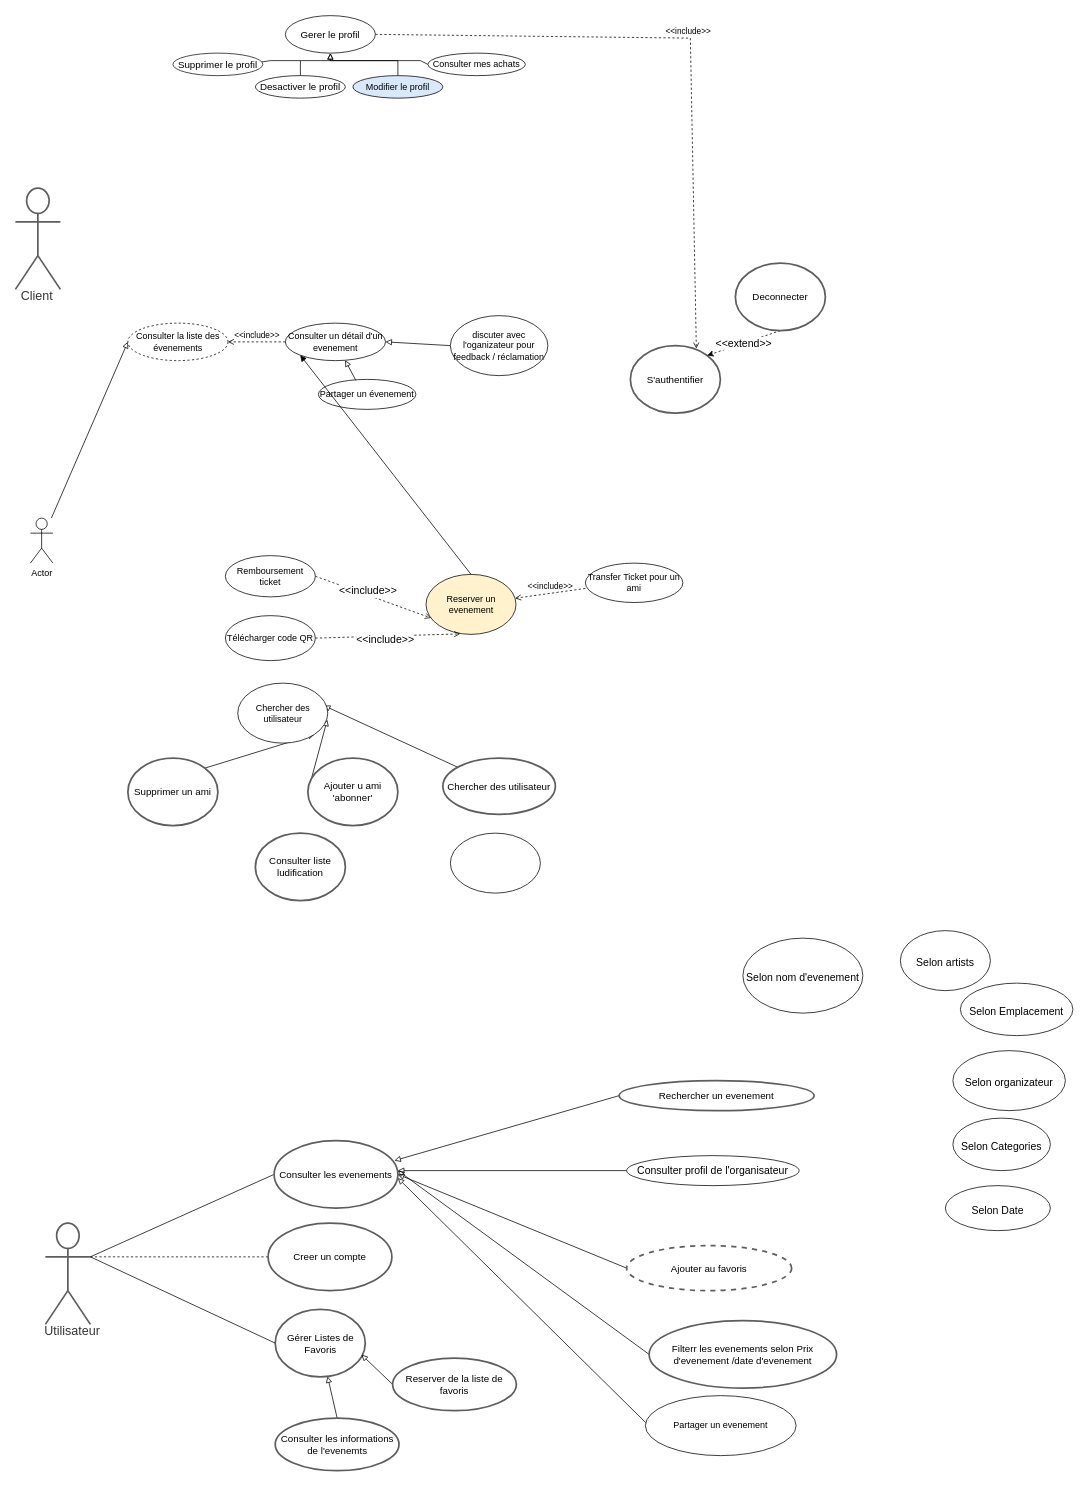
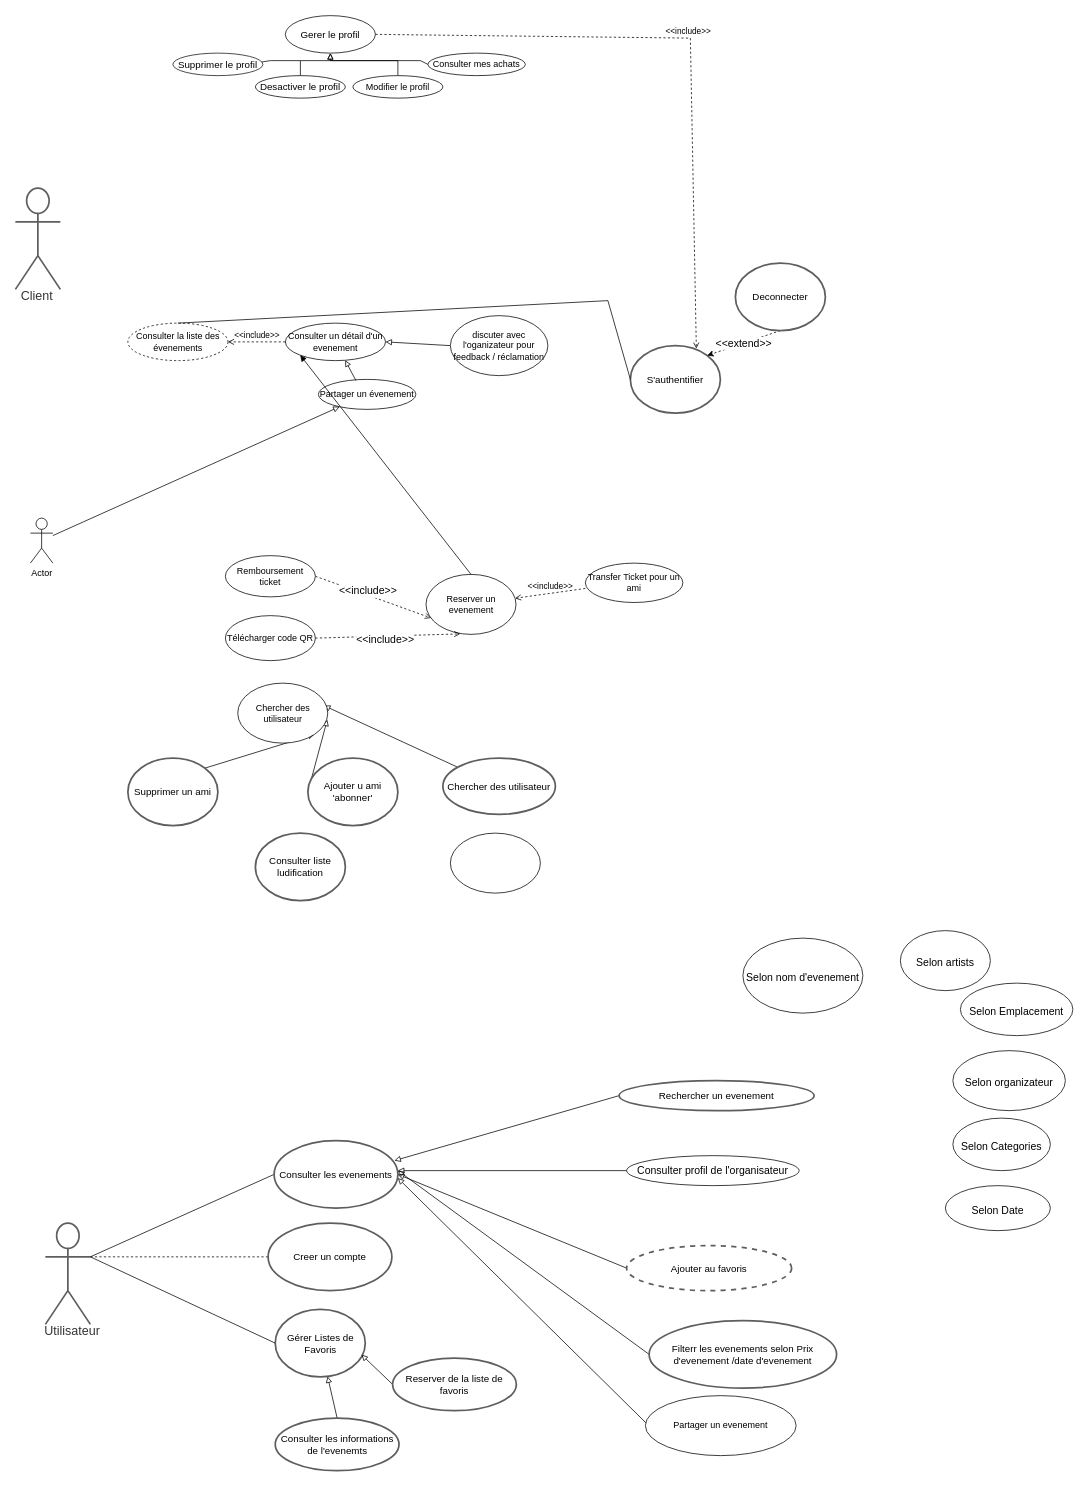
(398, 87) -> (398, 87)
none -> (434, 309)
(88, 433) -> (193, 472)
(471, 604) -> (471, 604)
